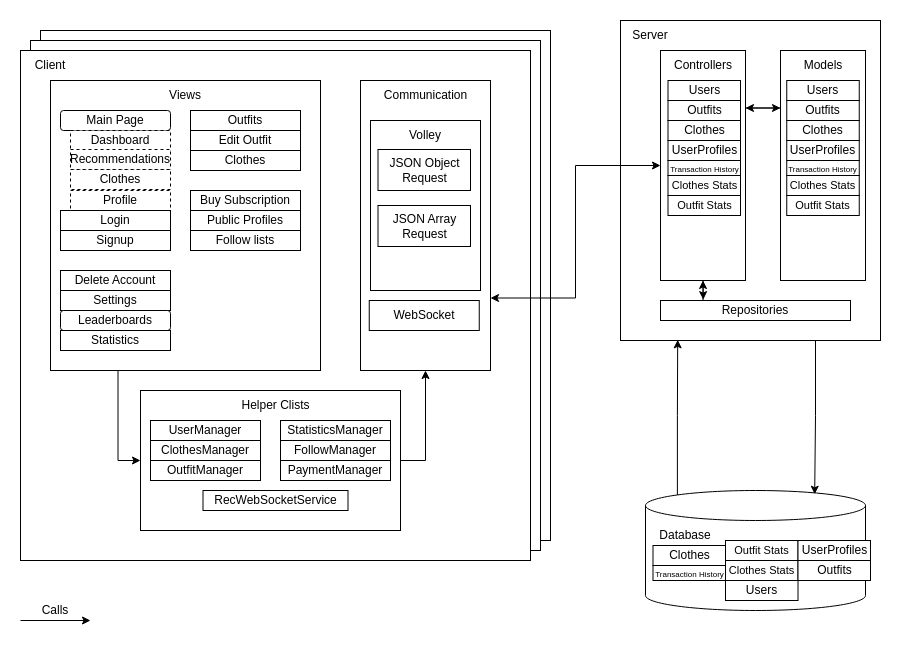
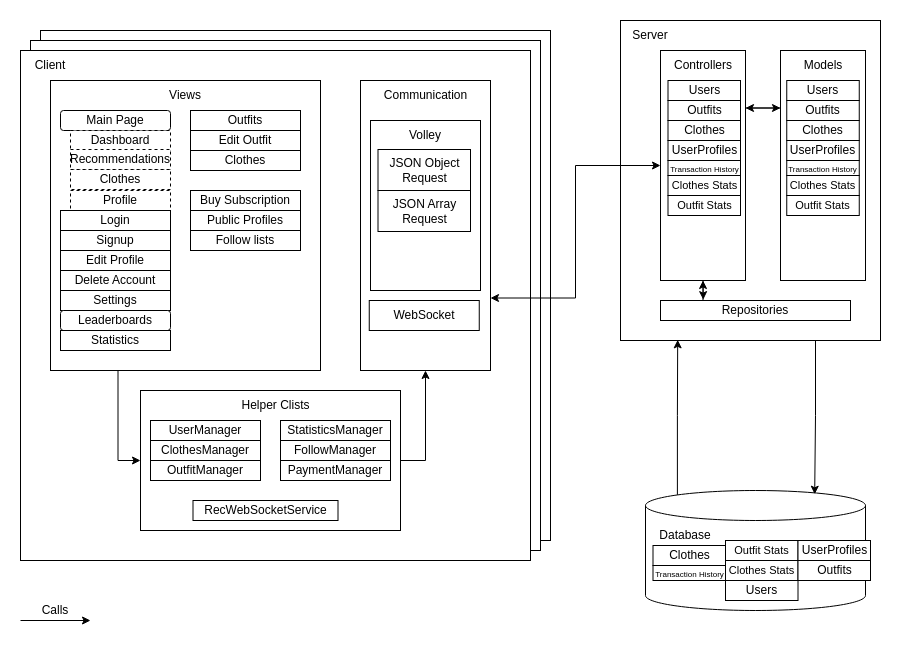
(424, 226) -> (424, 211)
none -> (116, 261)
(276, 501) -> (266, 511)
